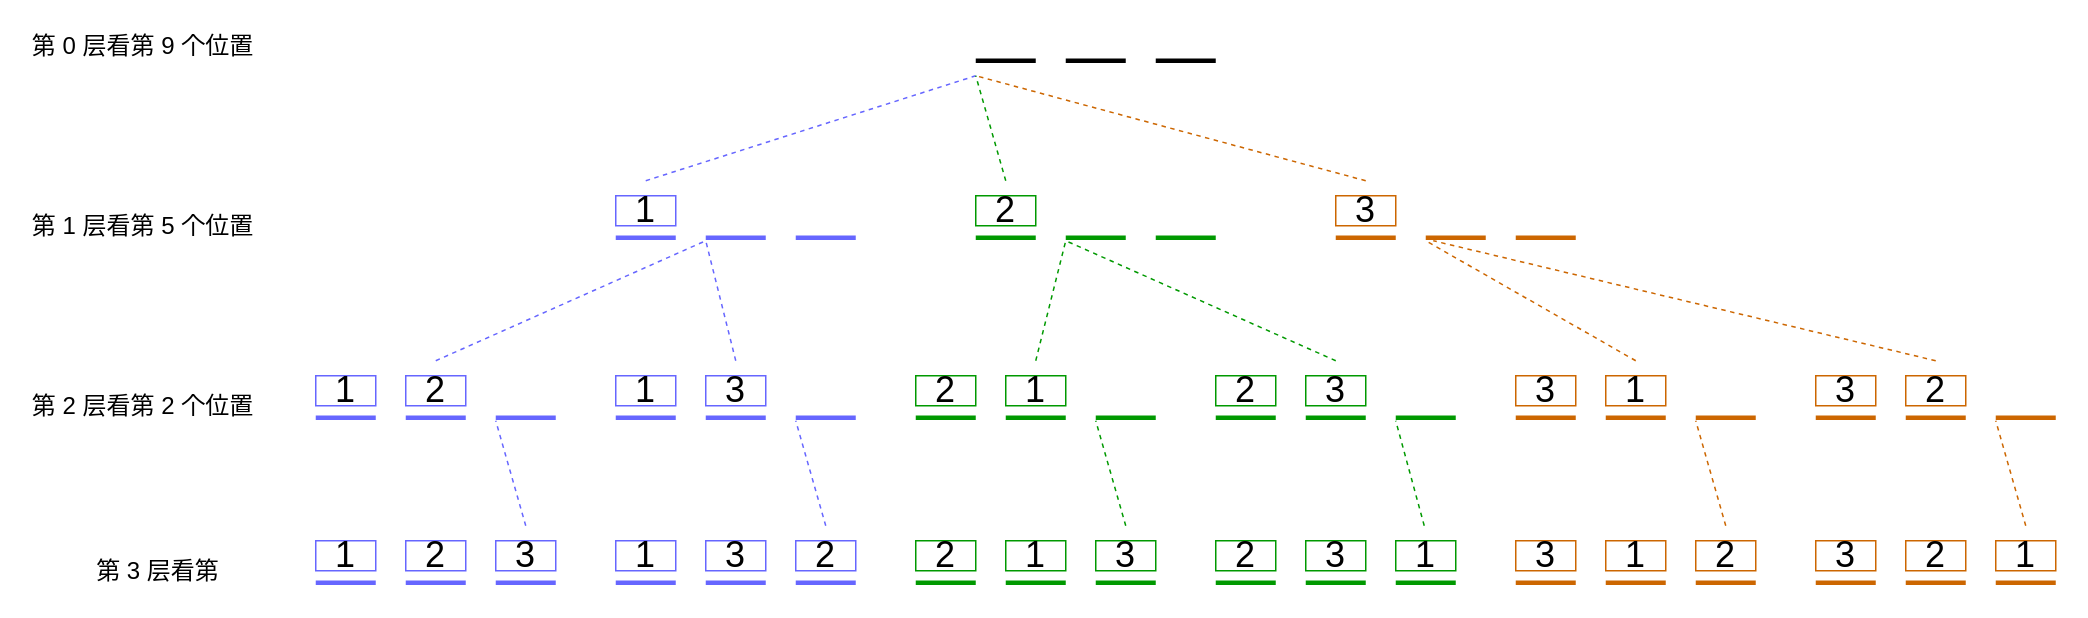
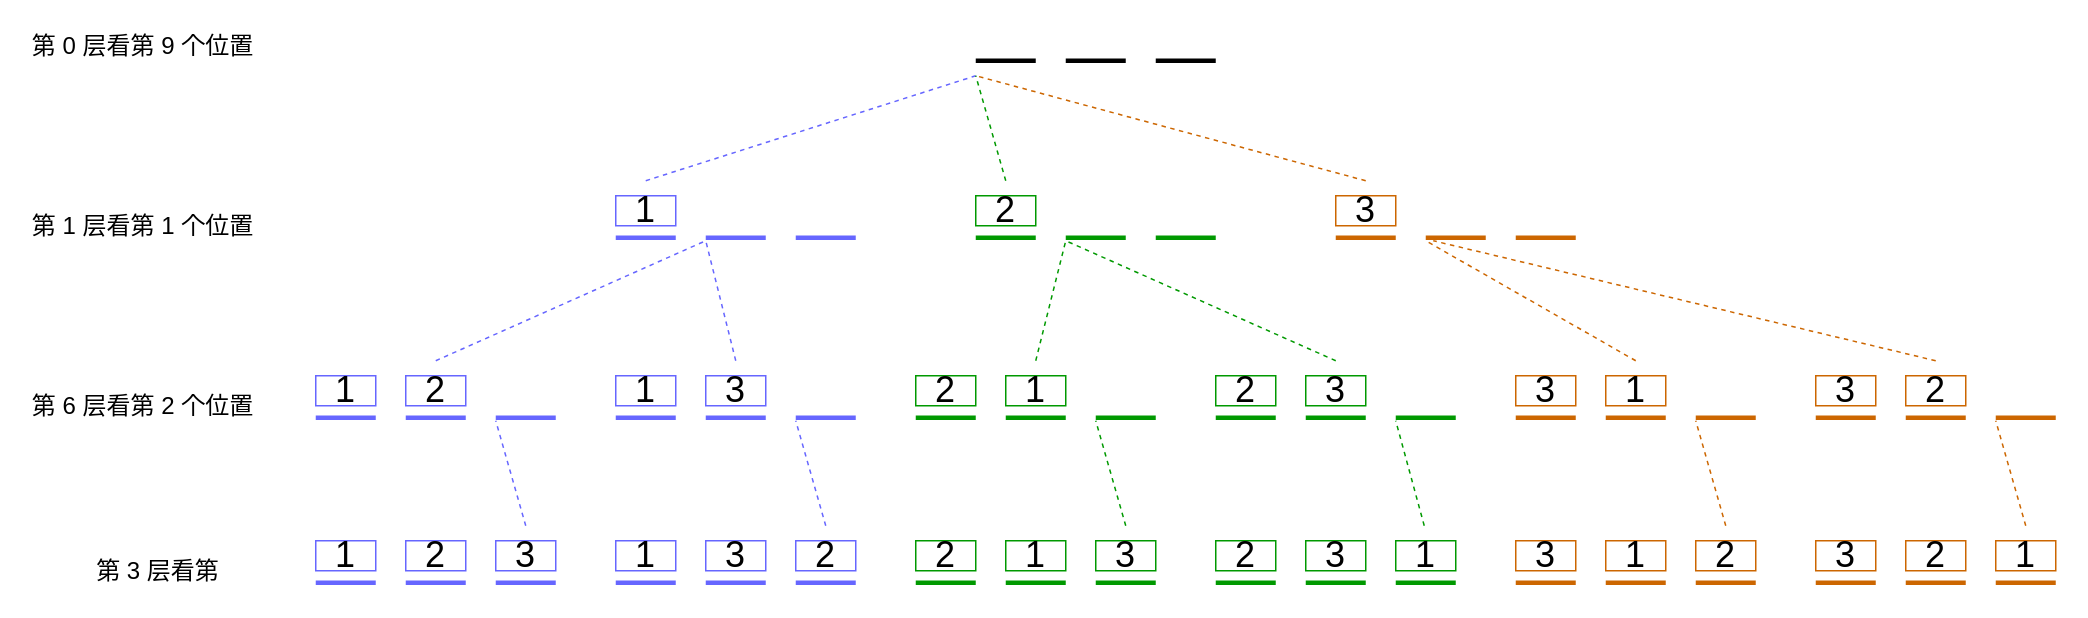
(143, 226) -> (143, 226)
(143, 406) -> (143, 406)
